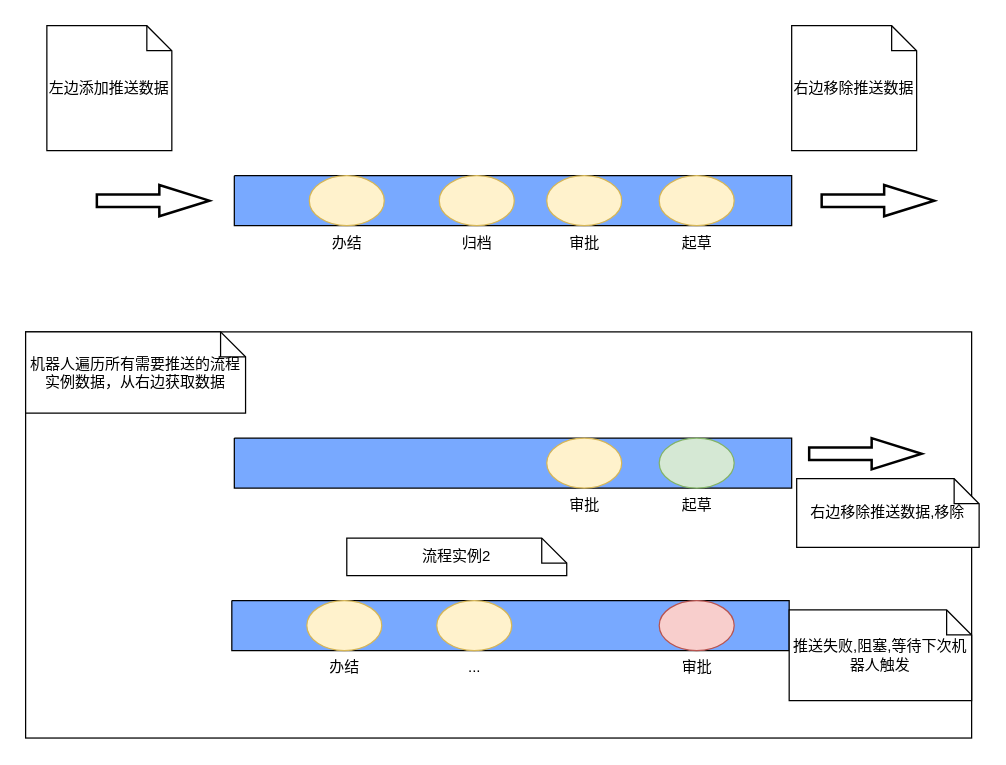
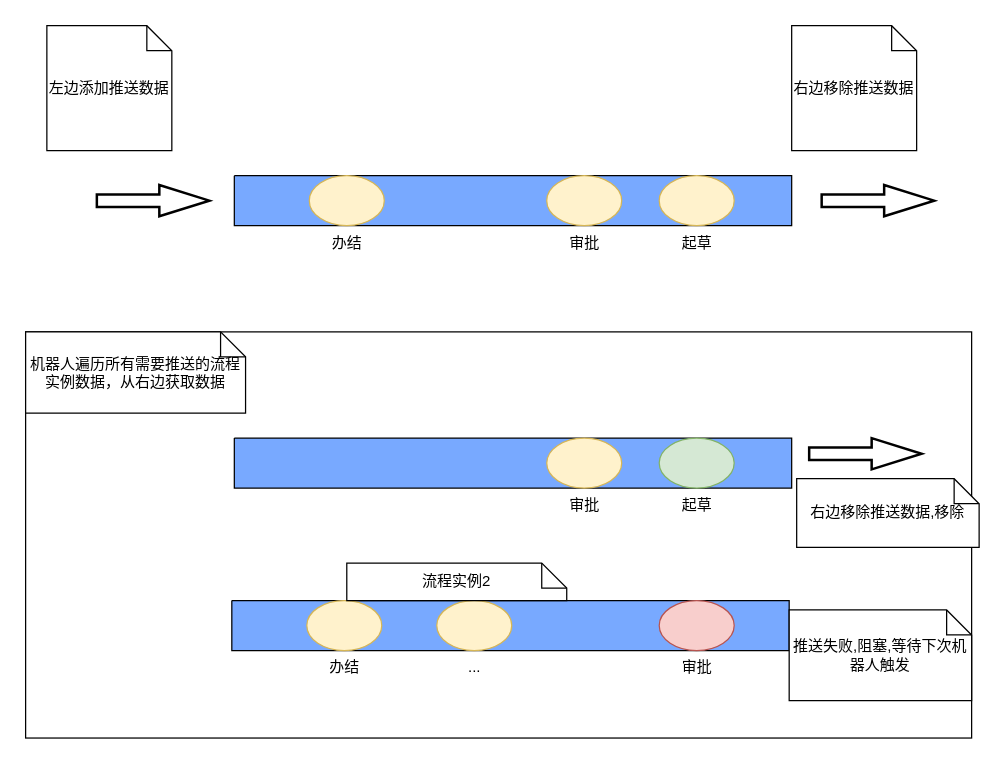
(477, 201) -> none
(457, 557) -> (457, 582)
